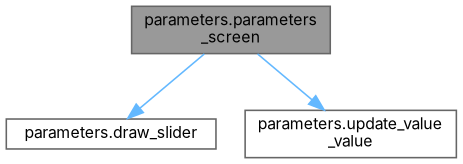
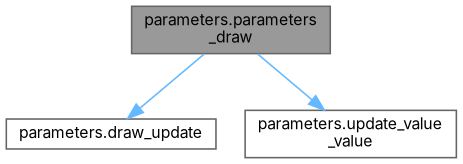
(231, 30) -> (231, 30)
(111, 134) -> (111, 134)
